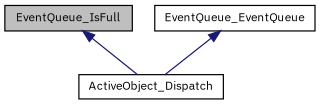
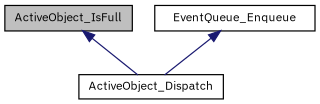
(69, 18) -> (69, 18)
(235, 18) -> (235, 18)
